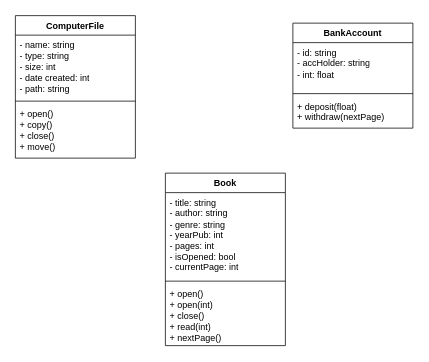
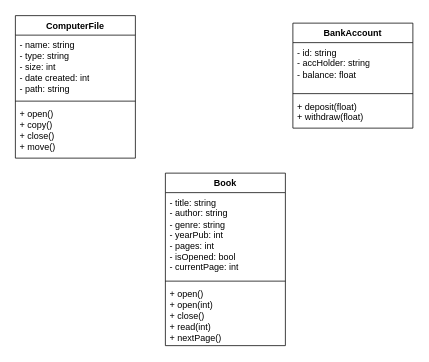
(339, 64) -> (339, 64)
(345, 112) -> (337, 112)
